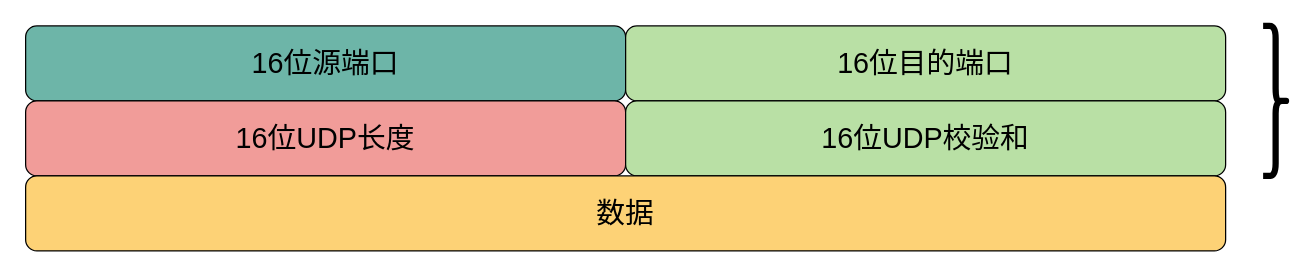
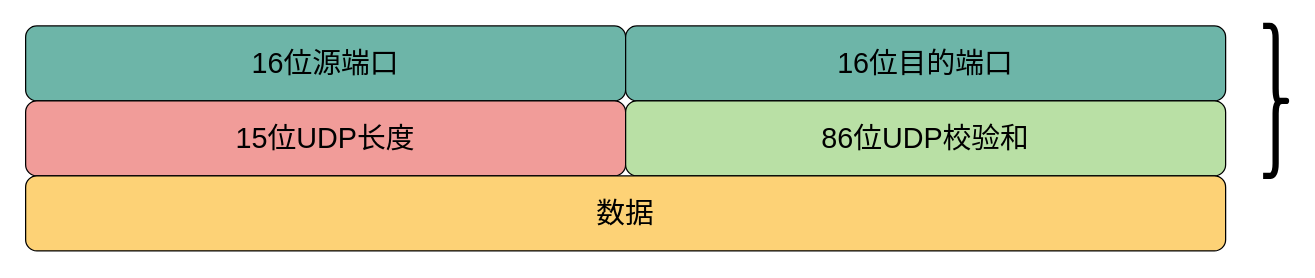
(926, 63) -> (926, 63)
(326, 138) -> (326, 138)
(926, 138) -> (926, 138)
